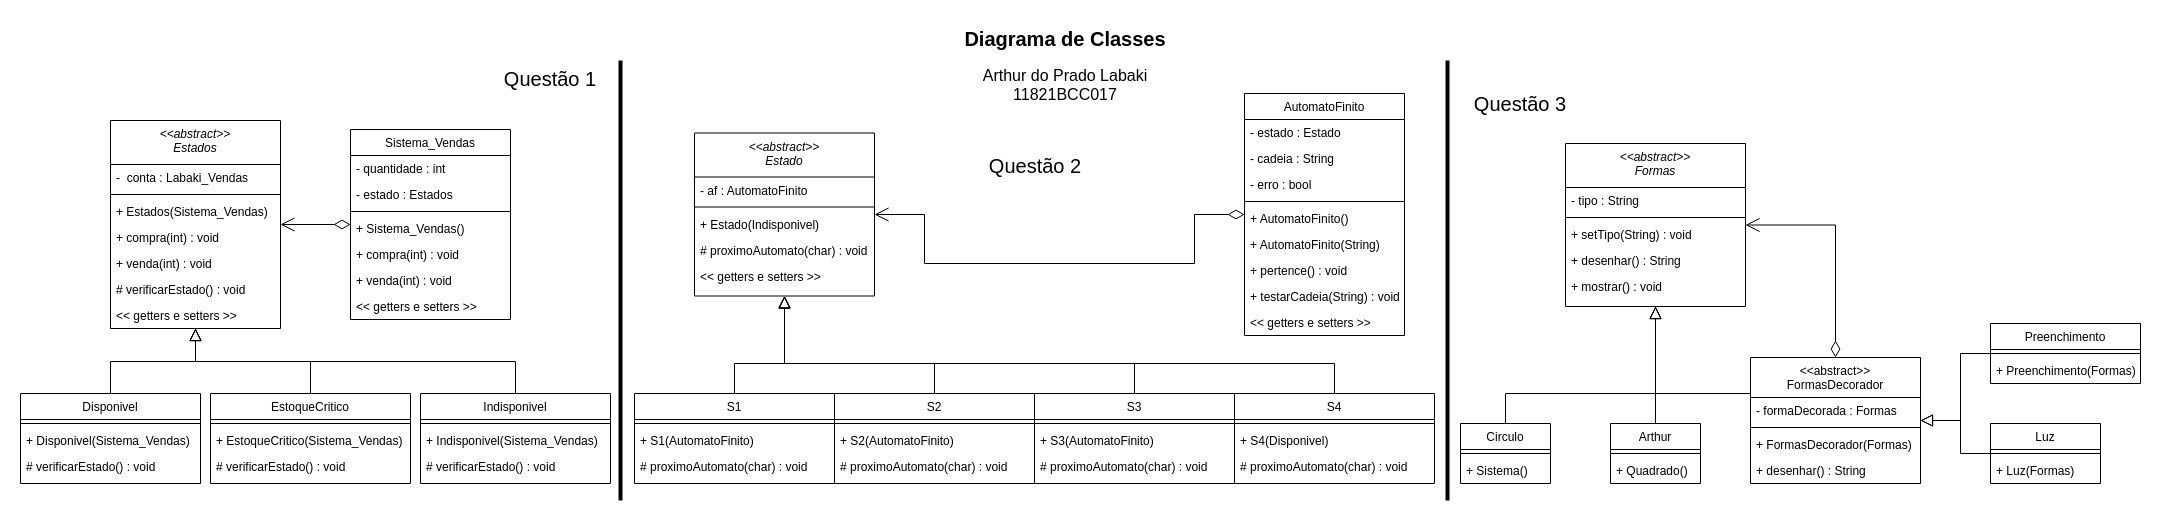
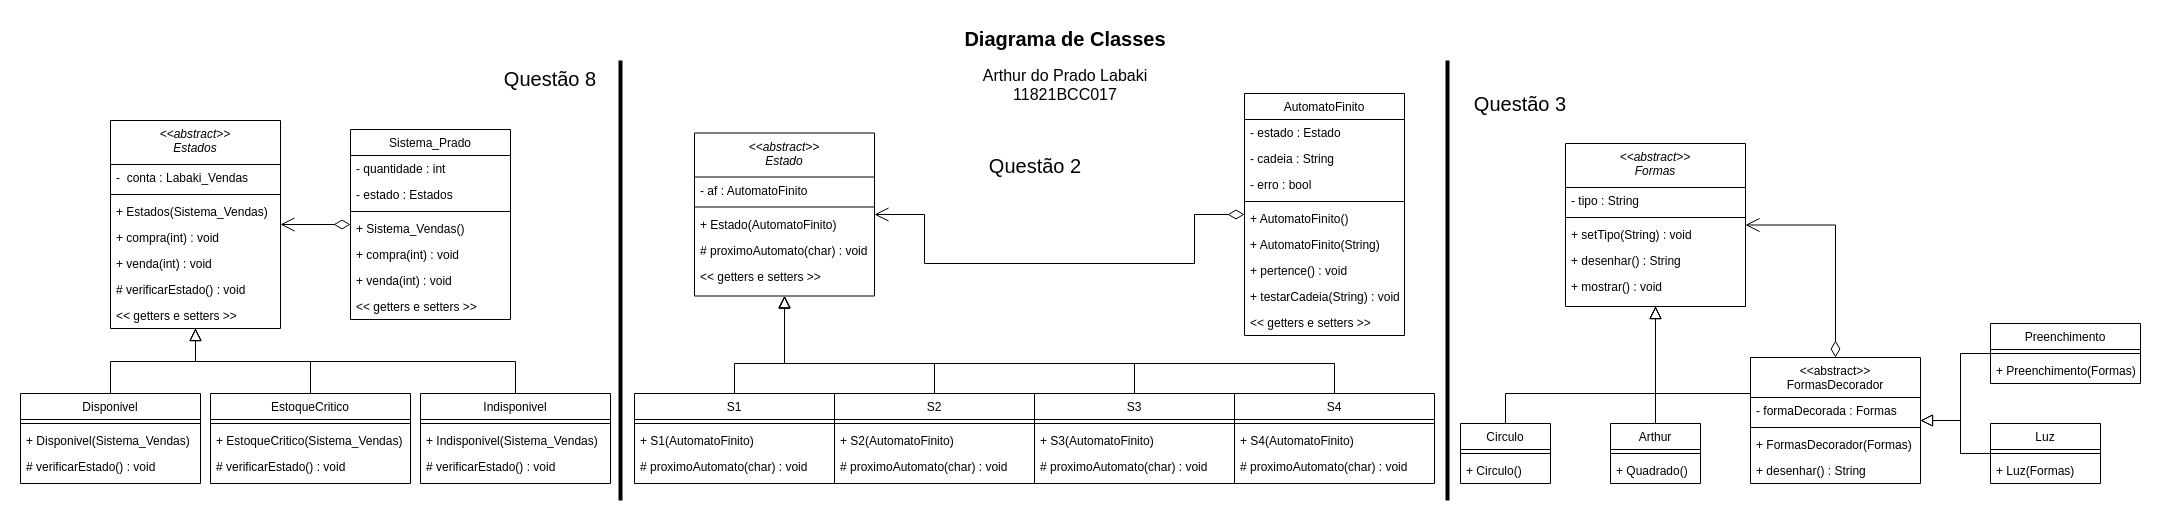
(551, 79) -> (551, 79)
(430, 143) -> (430, 143)
(768, 225) -> (776, 225)
(1288, 441) -> (1303, 441)
(1500, 471) -> (1498, 471)
